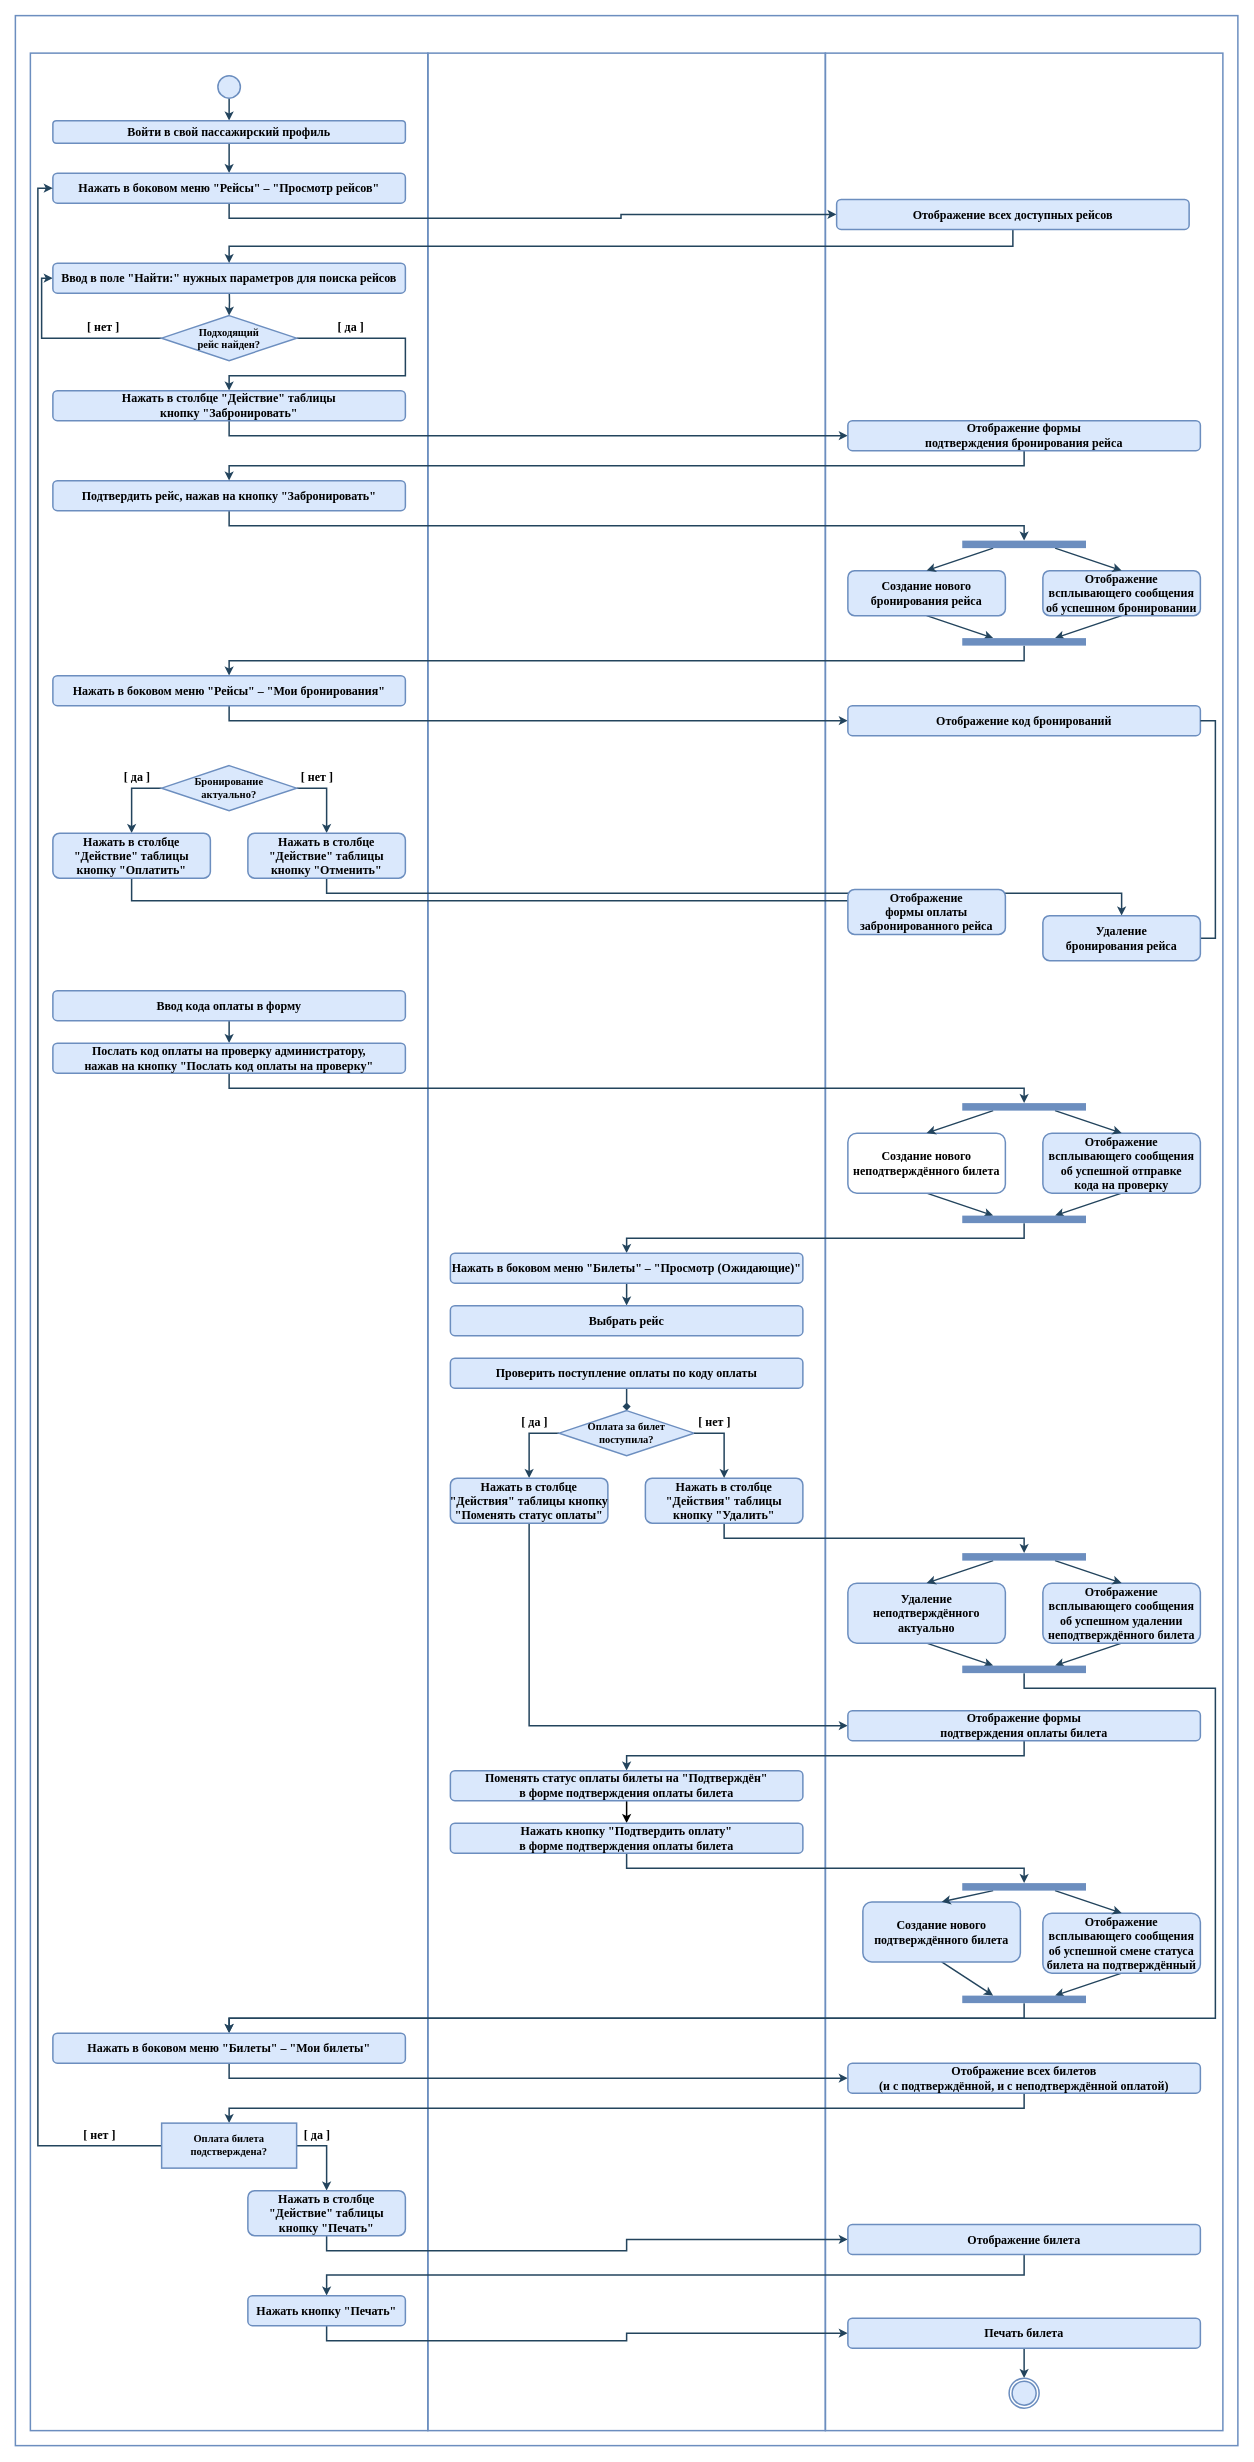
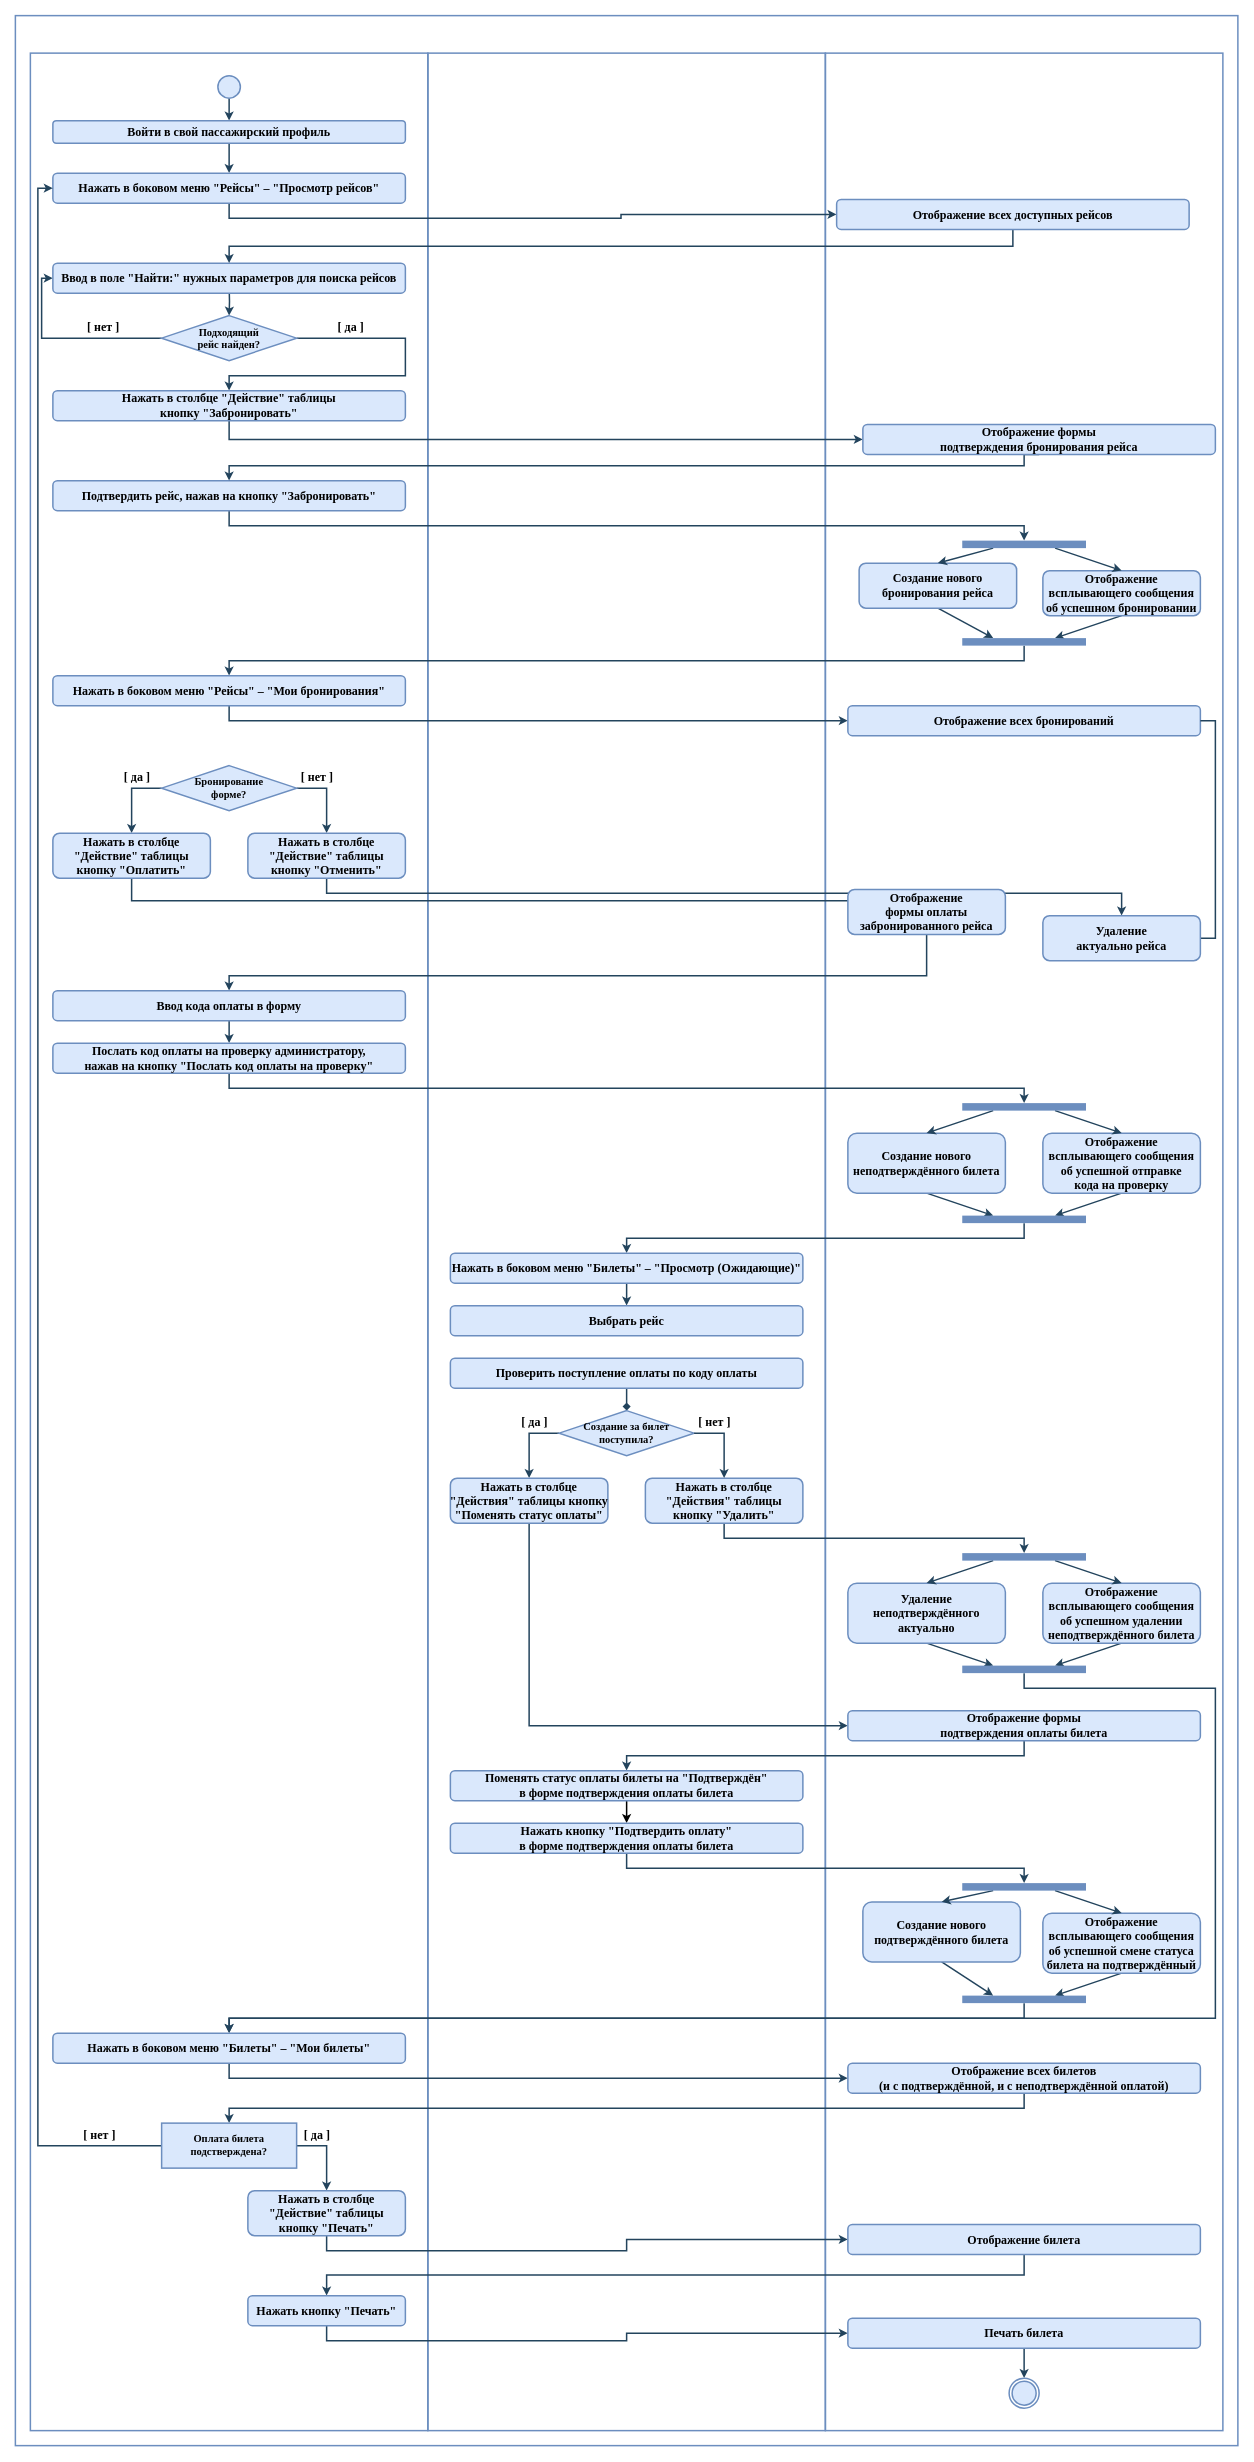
(1024, 435) -> (1039, 439)
(927, 593) -> (938, 585)
(1024, 720) -> (1024, 720)
(229, 788) -> (229, 788)
(1122, 938) -> (1122, 938)
none -> (594, 975)
(927, 1163) -> (927, 1163)
(627, 1433) -> (627, 1433)
